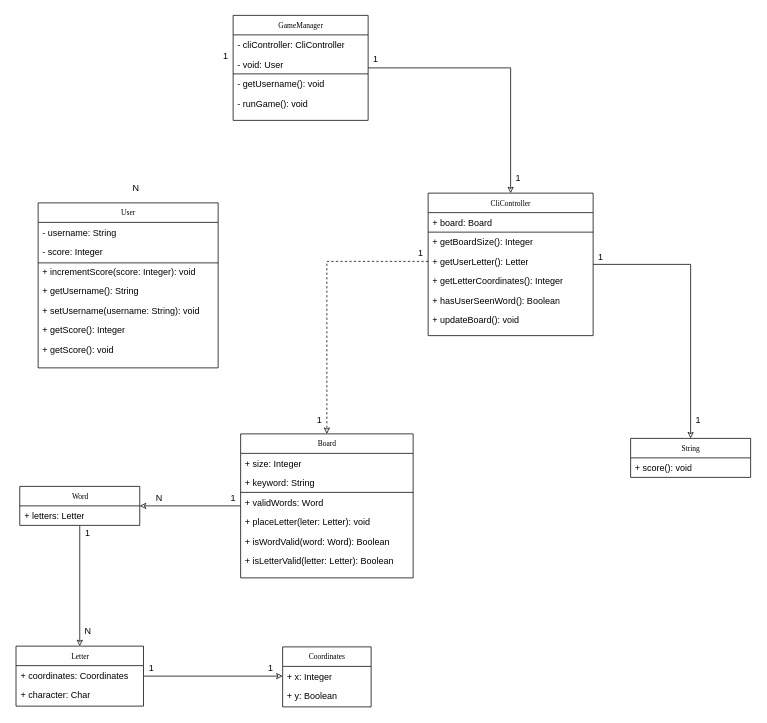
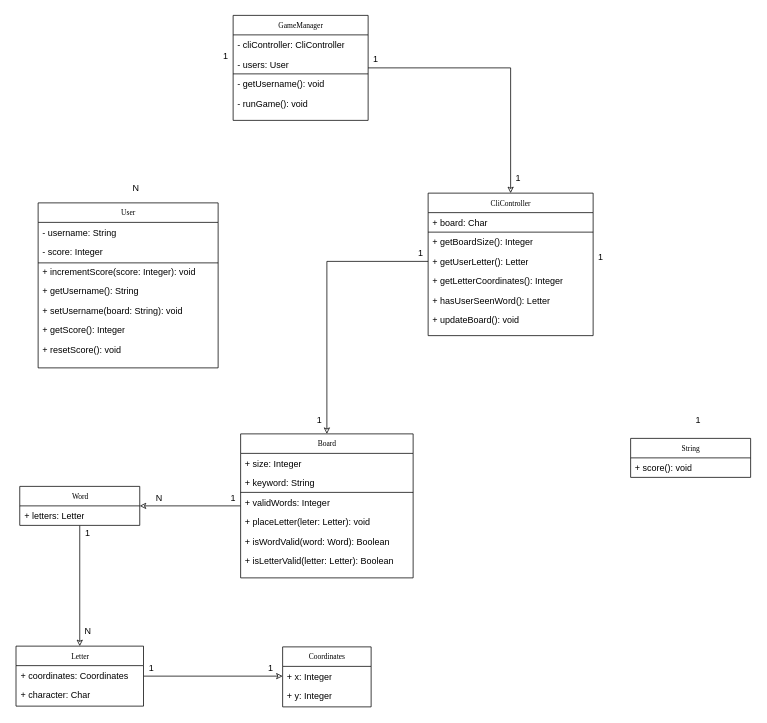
(263, 65) -> (267, 65)
(464, 223) -> (462, 223)
(327, 294) -> (327, 294)
(690, 300) -> none
(498, 301) -> (497, 301)
(127, 311) -> (120, 311)
(83, 350) -> (88, 350)
(284, 503) -> (292, 503)
(312, 697) -> (314, 697)
